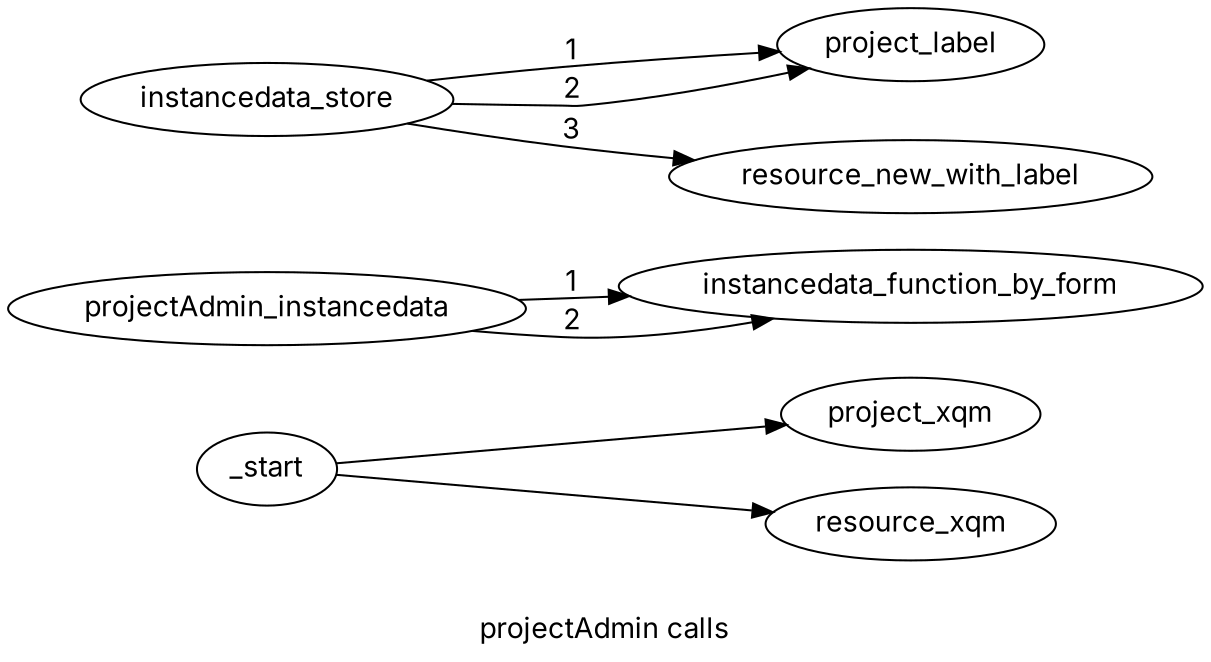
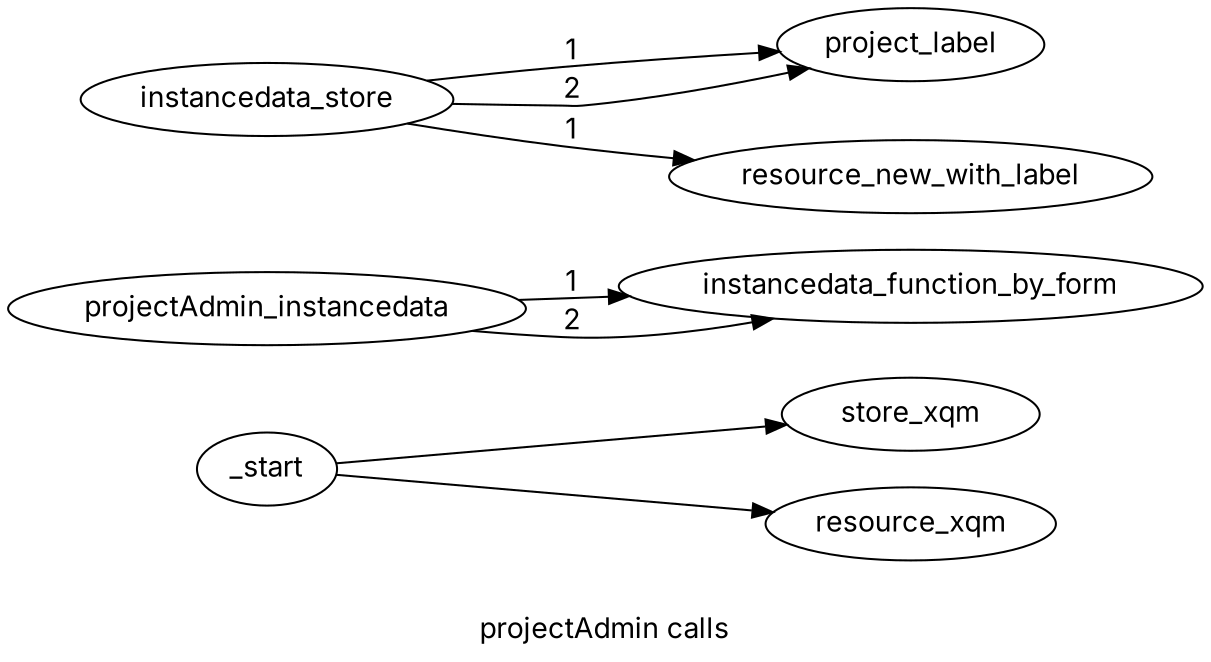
(572, 131) -> (572, 131)
(911, 414) -> (911, 414)
